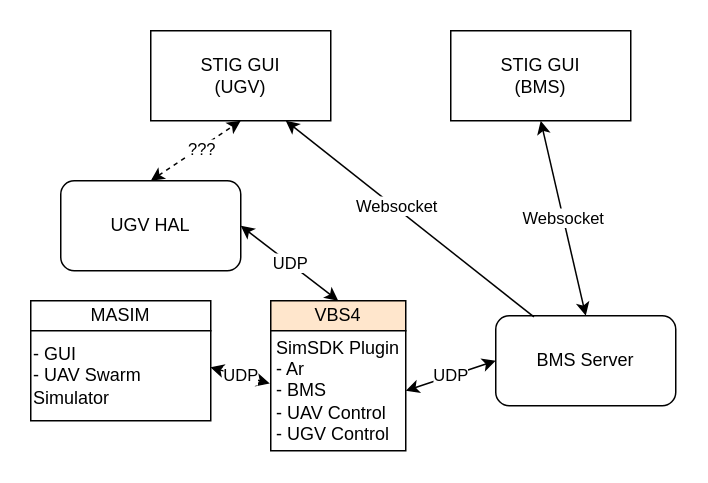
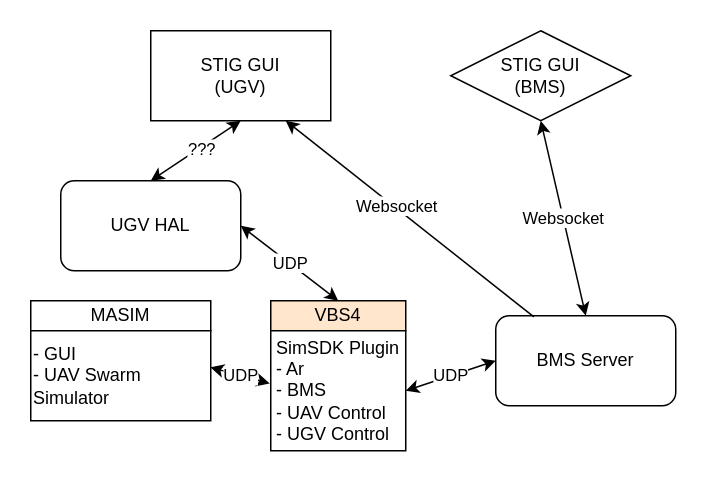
(541, 76) -> (541, 76)
(174, 165) -> (174, 165)
